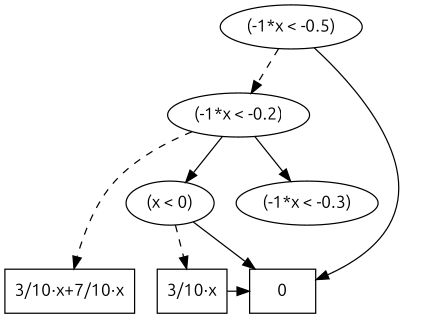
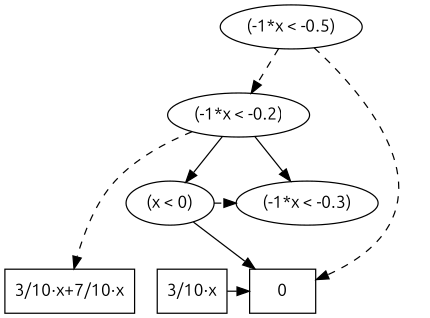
(395, 164) -> (395, 164)
(180, 241) -> (219, 203)
